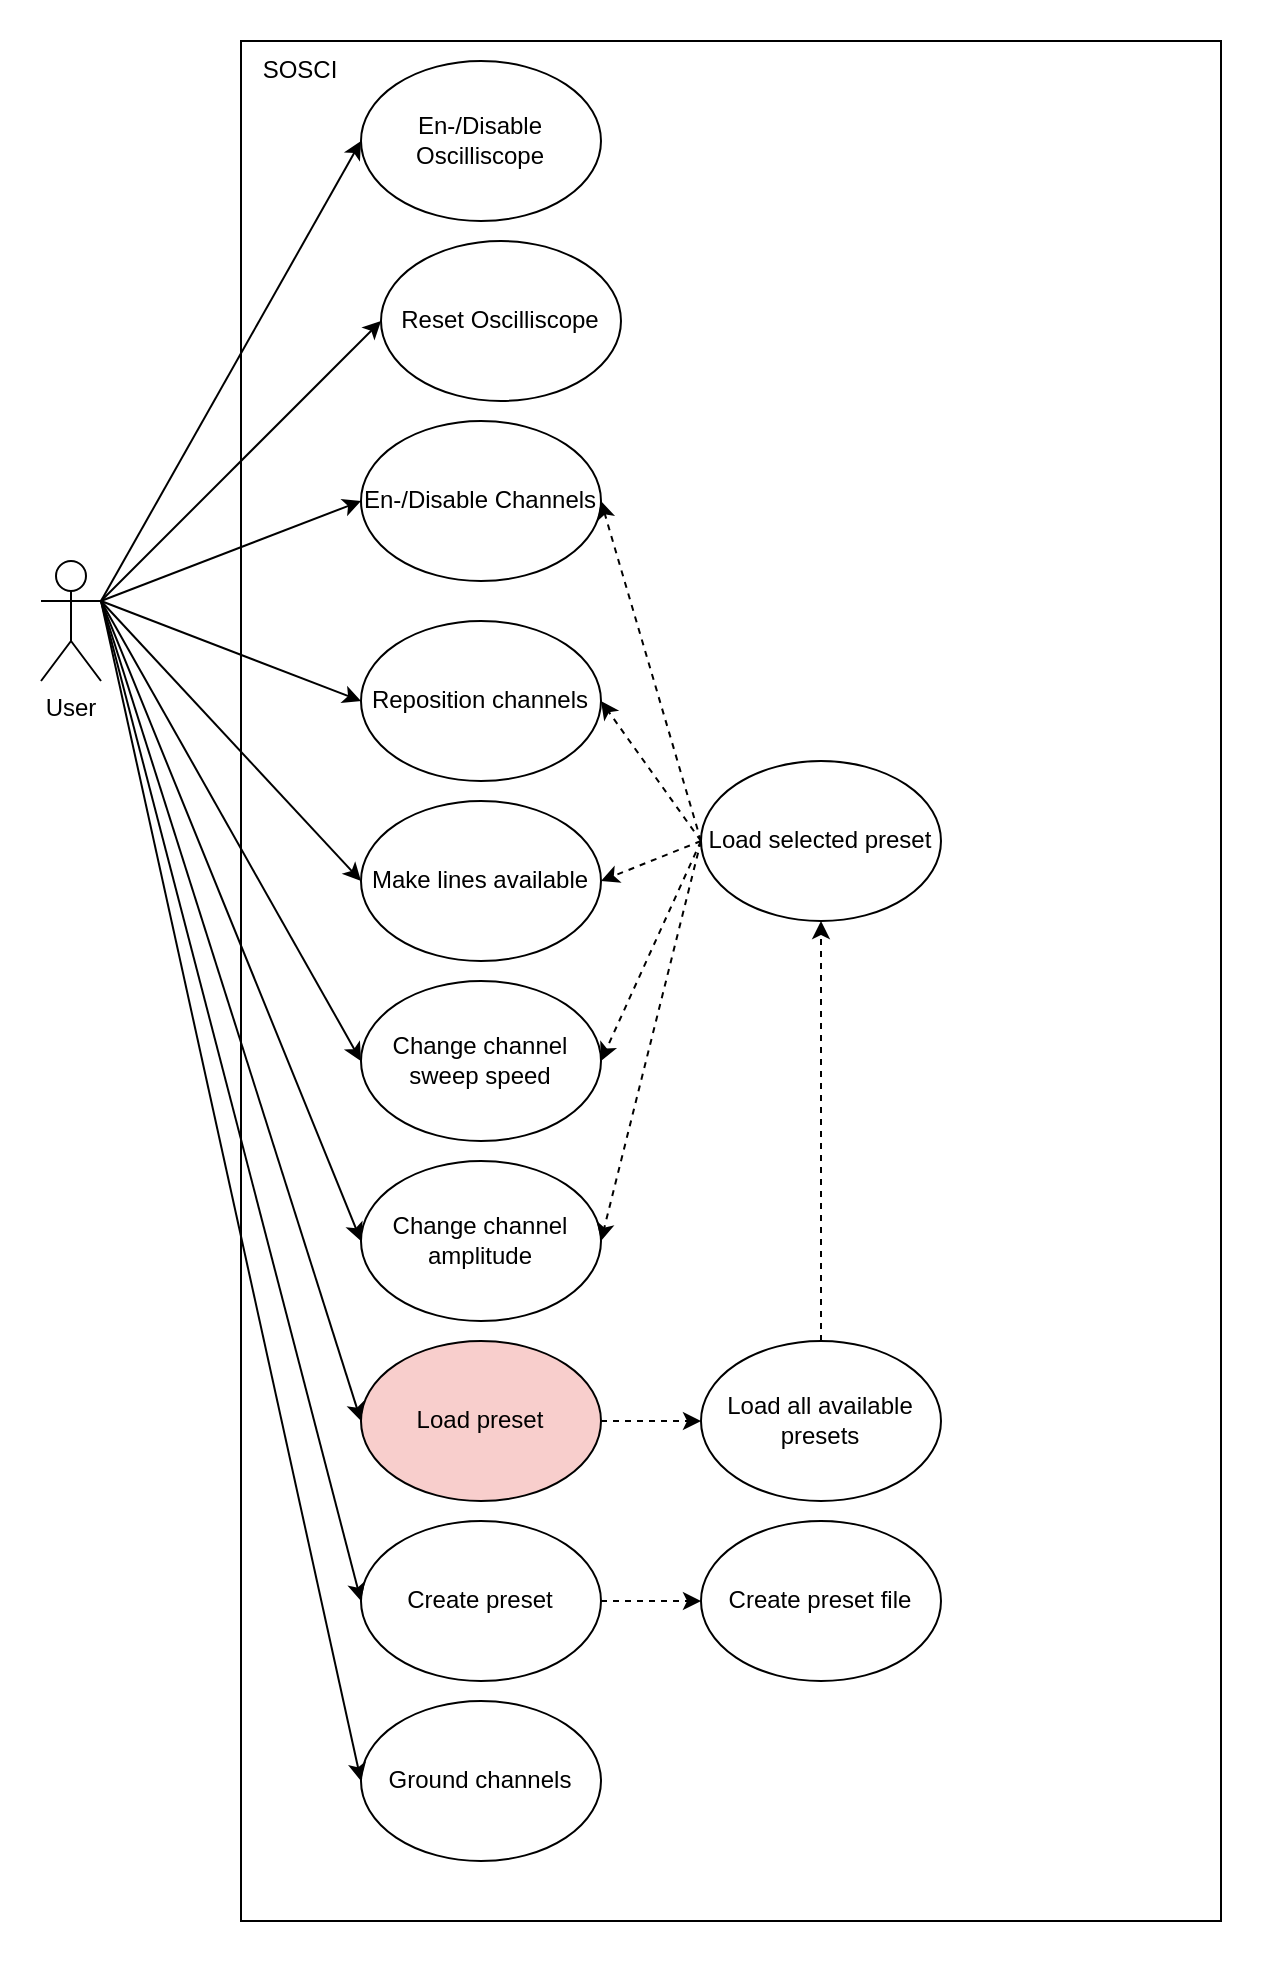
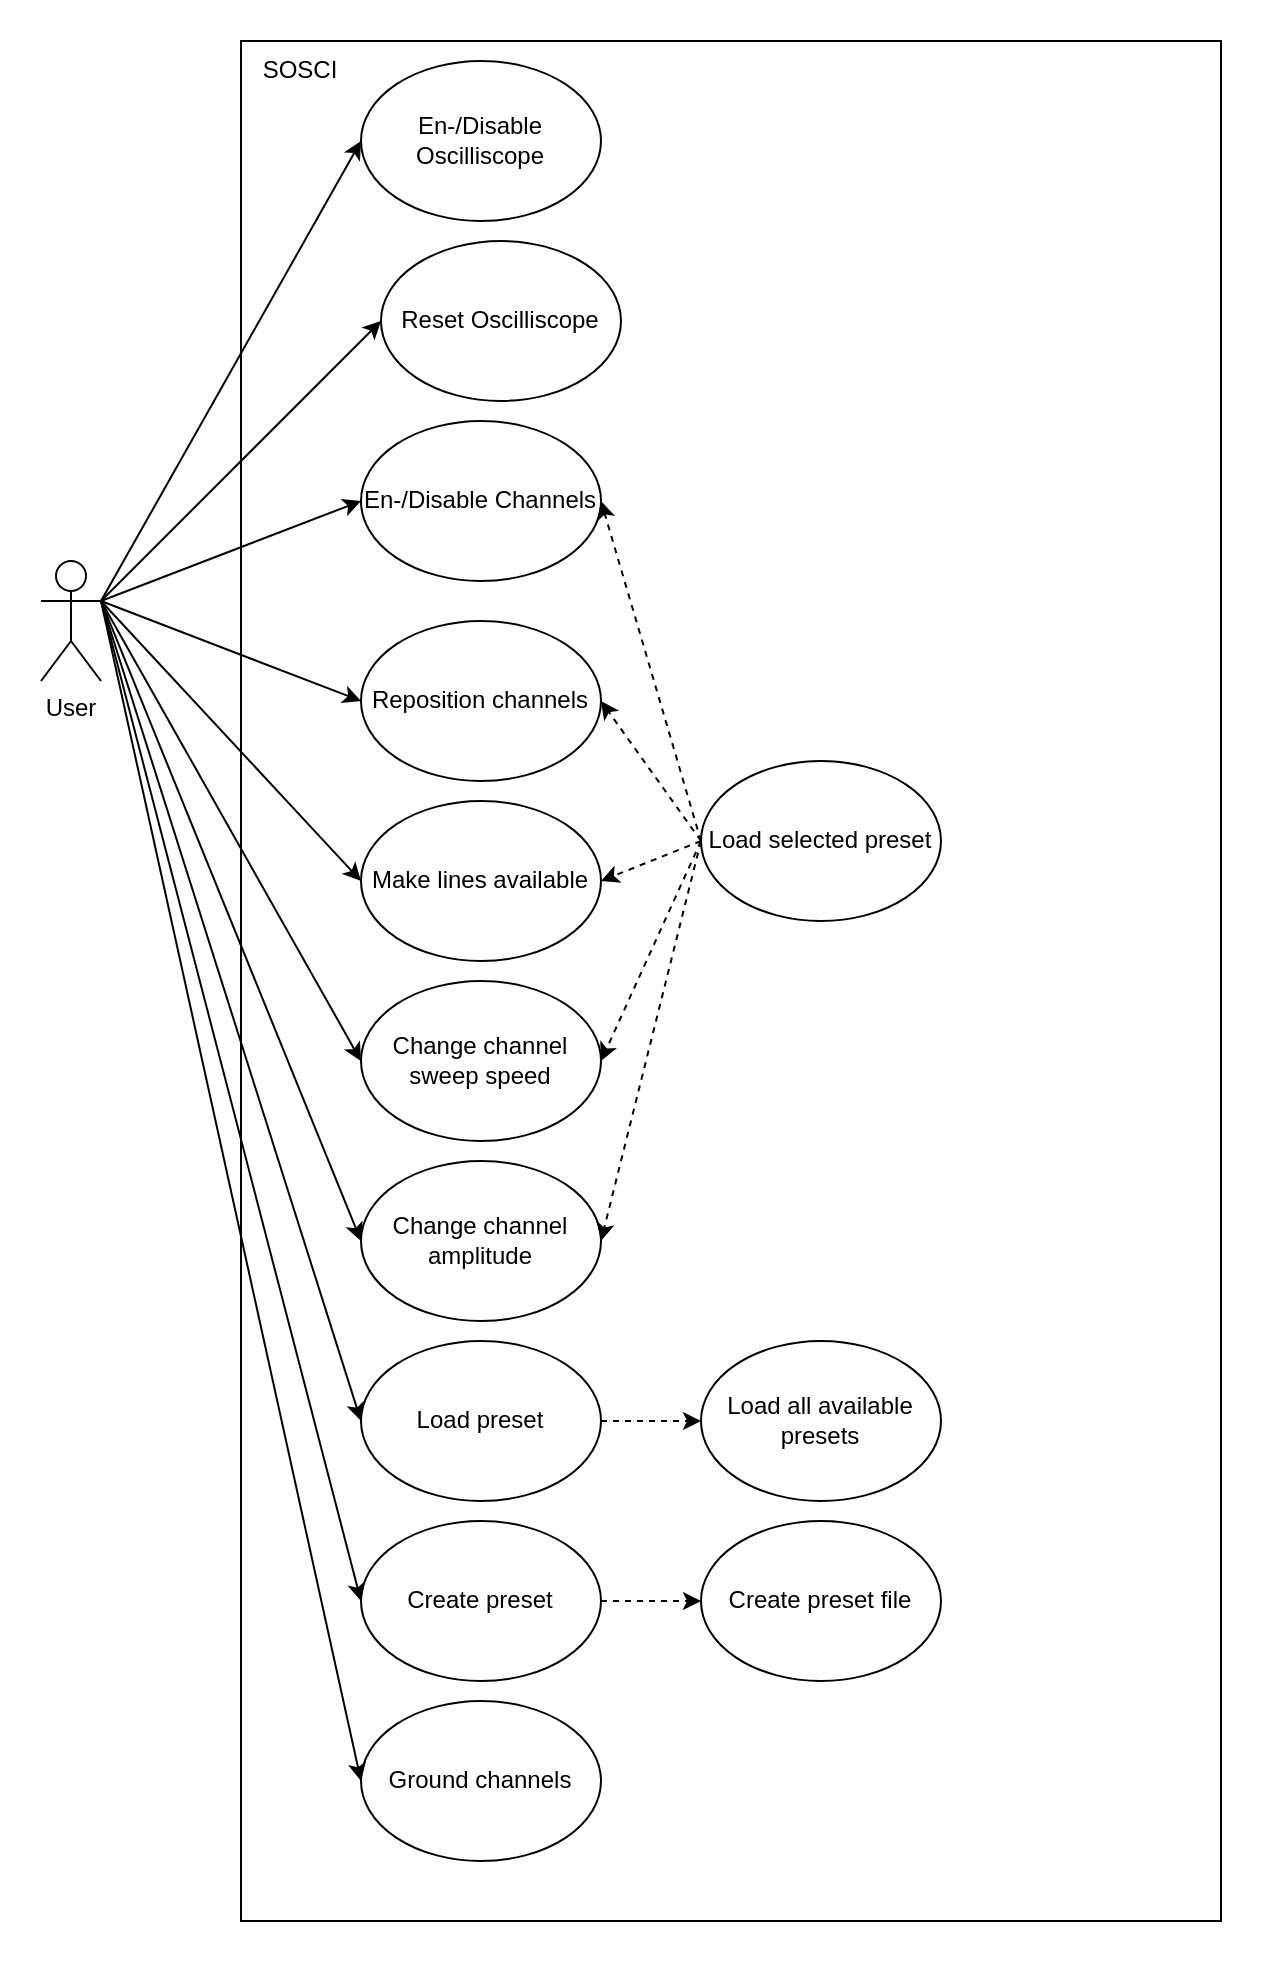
(821, 1138) -> none
(481, 1421) -> (481, 1421)
